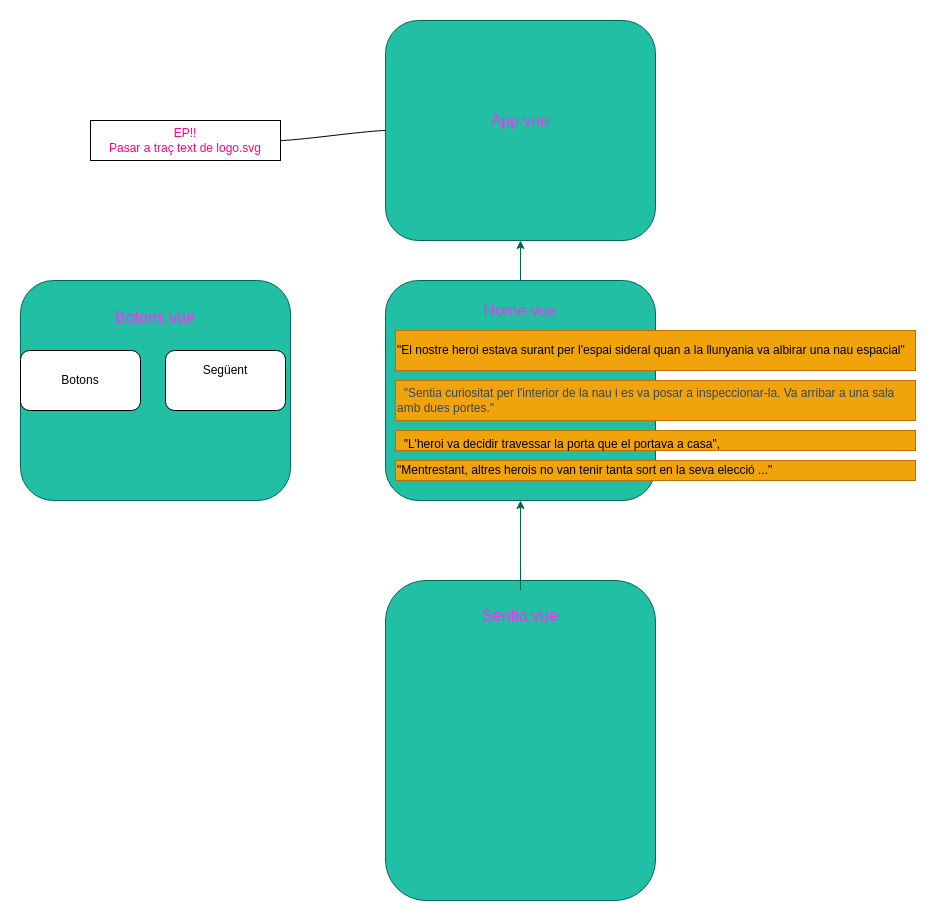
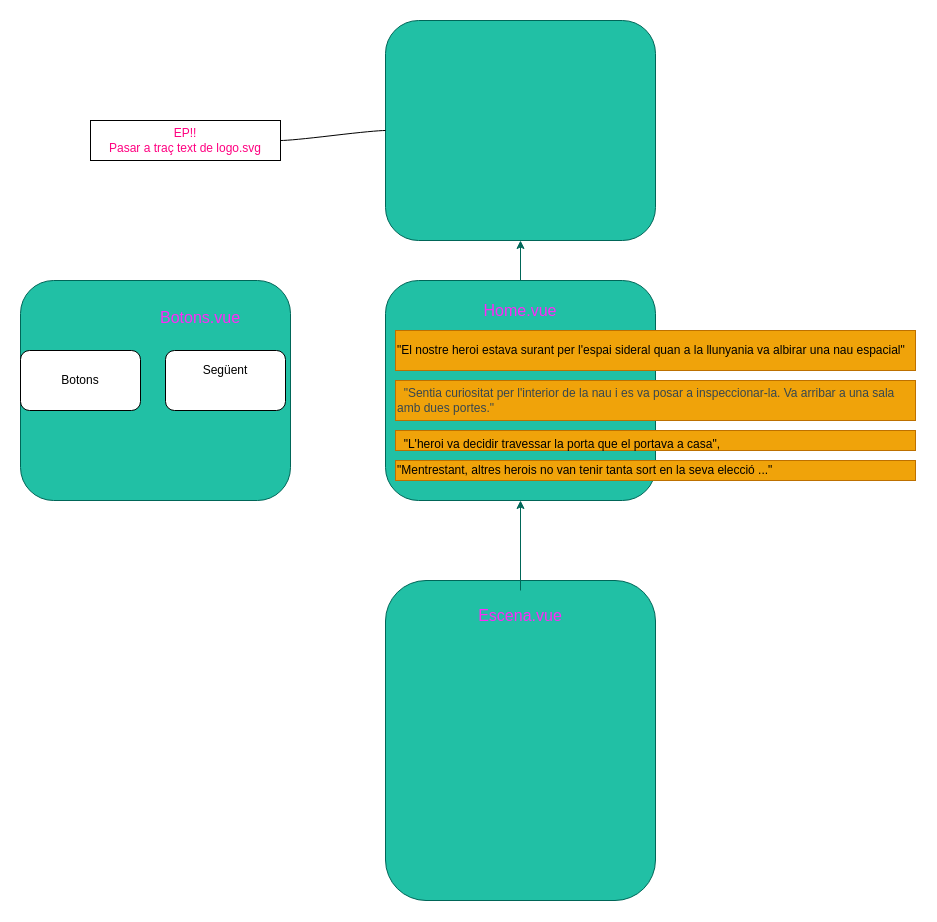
(521, 121) -> none
(156, 318) -> (201, 318)
(521, 616) -> (521, 616)
